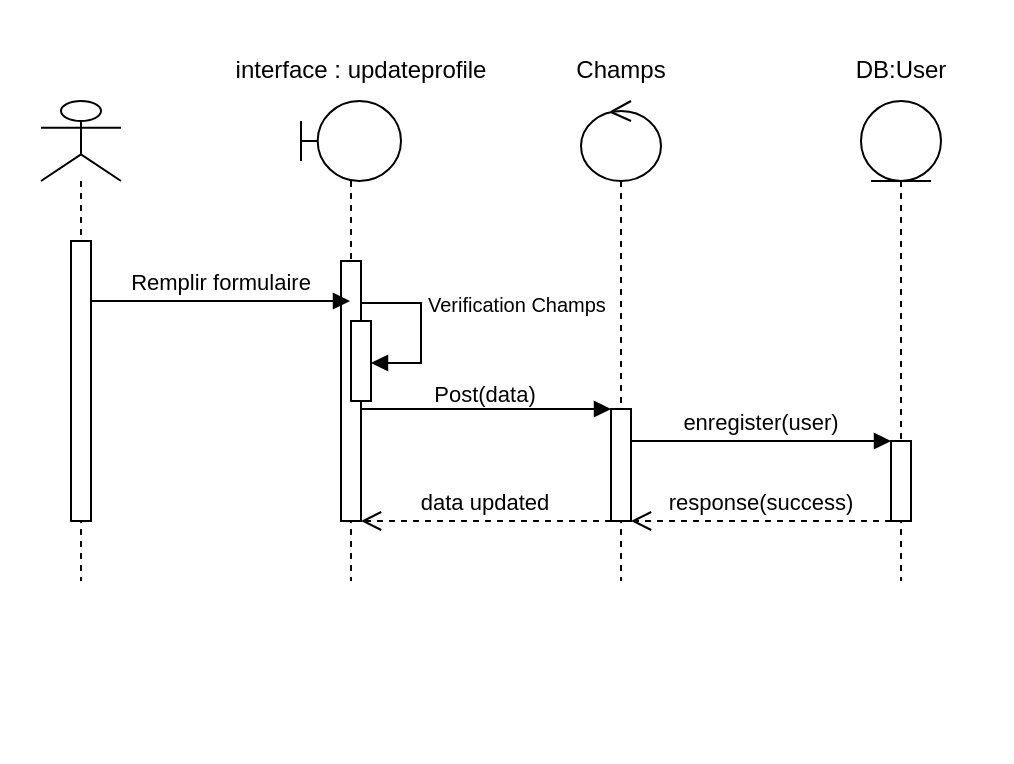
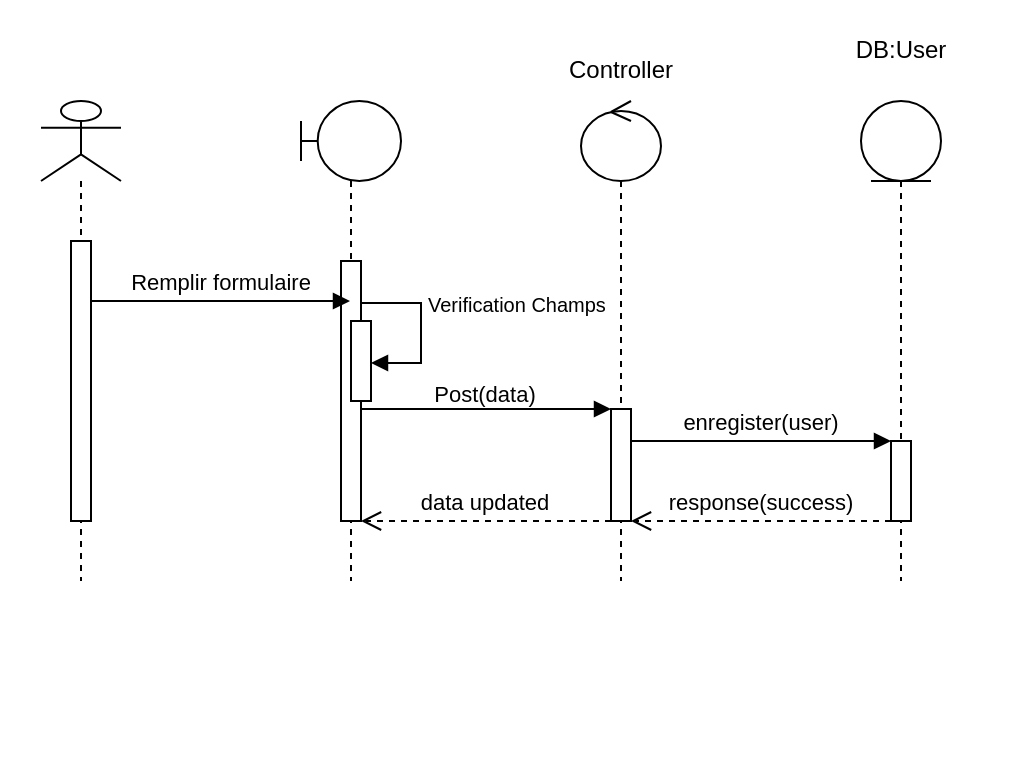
(361, 71) -> none
(622, 71) -> (622, 71)
(901, 71) -> (901, 51)
